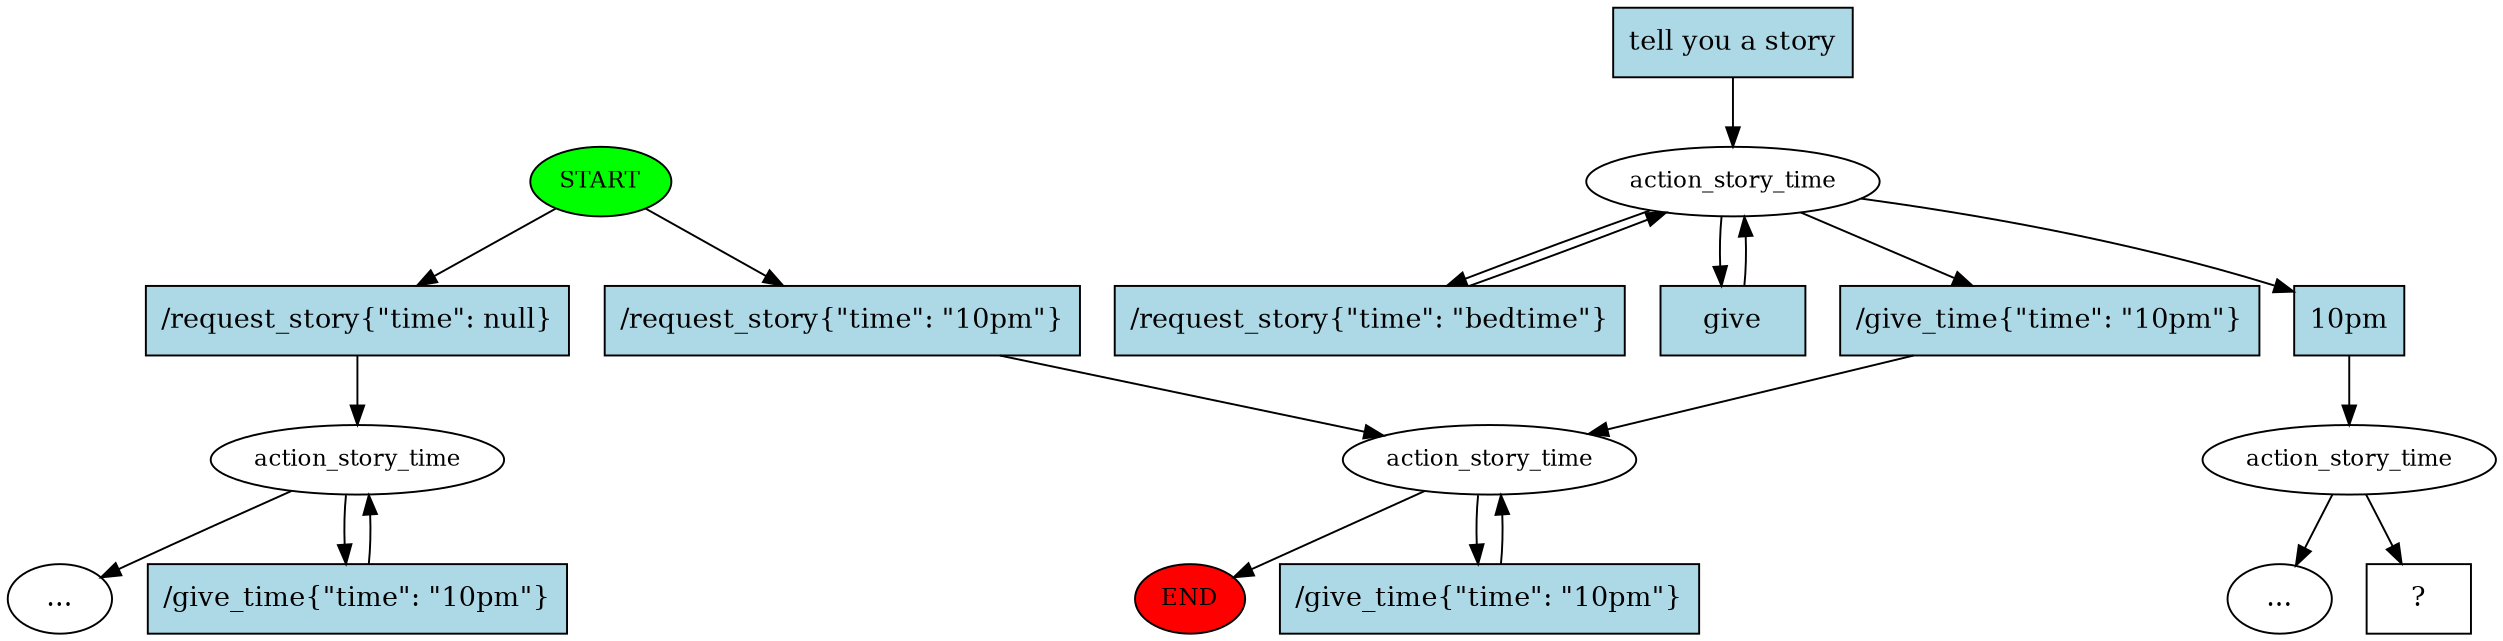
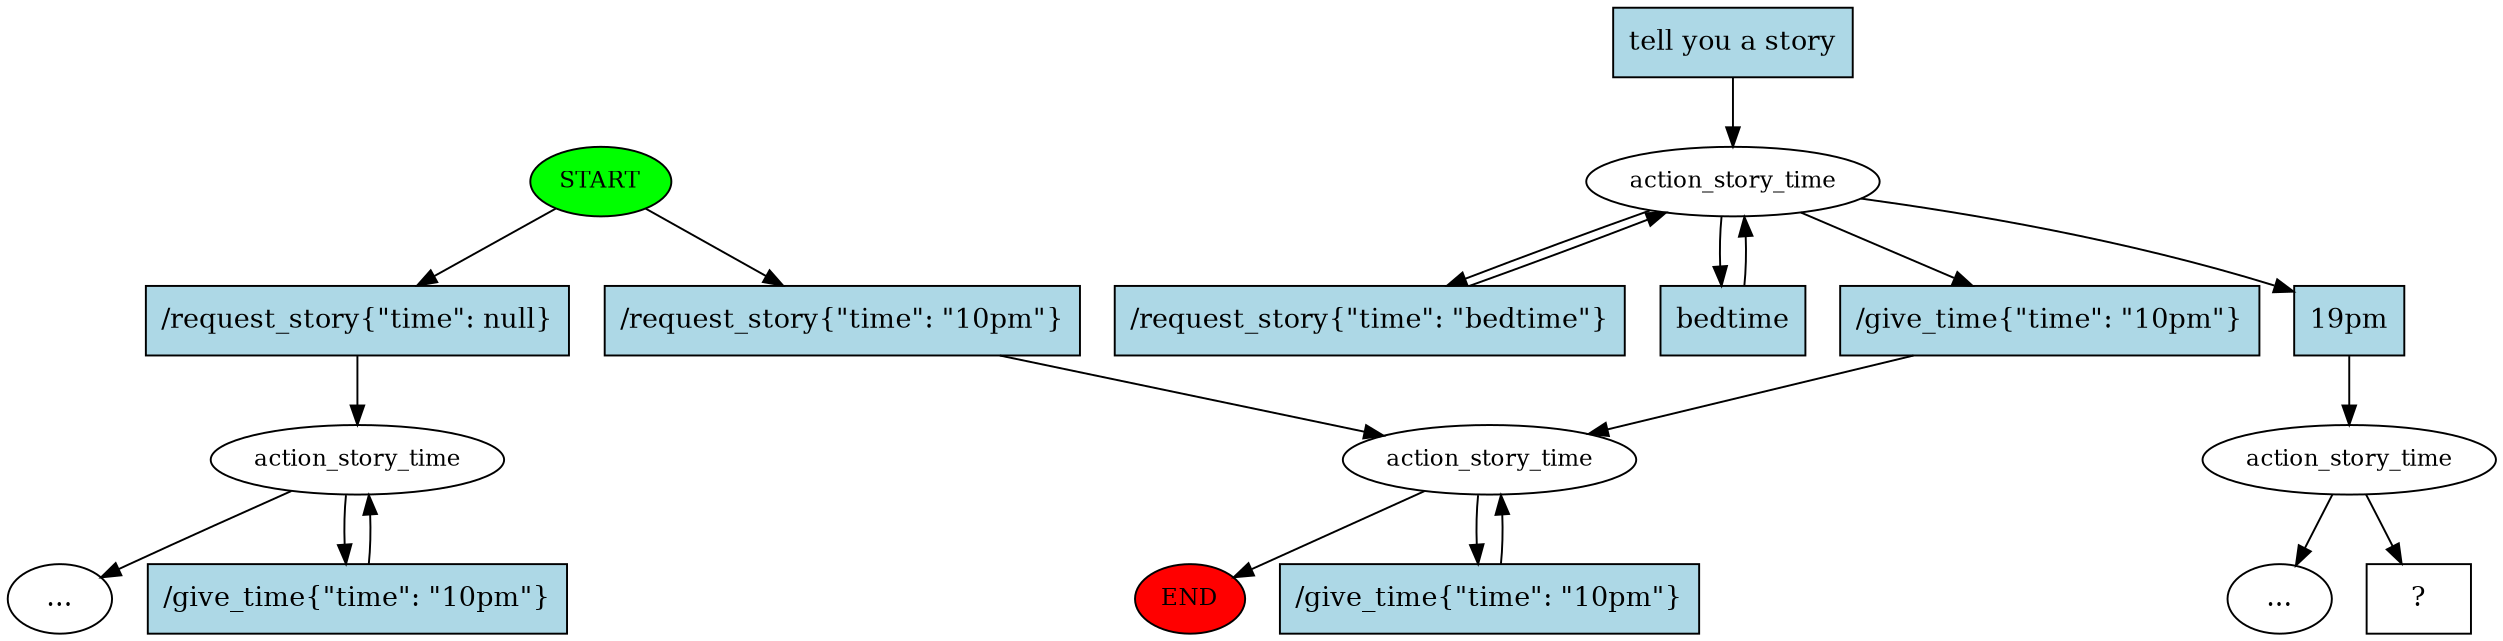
(1733, 321) -> (1733, 321)
(2349, 321) -> (2349, 321)
